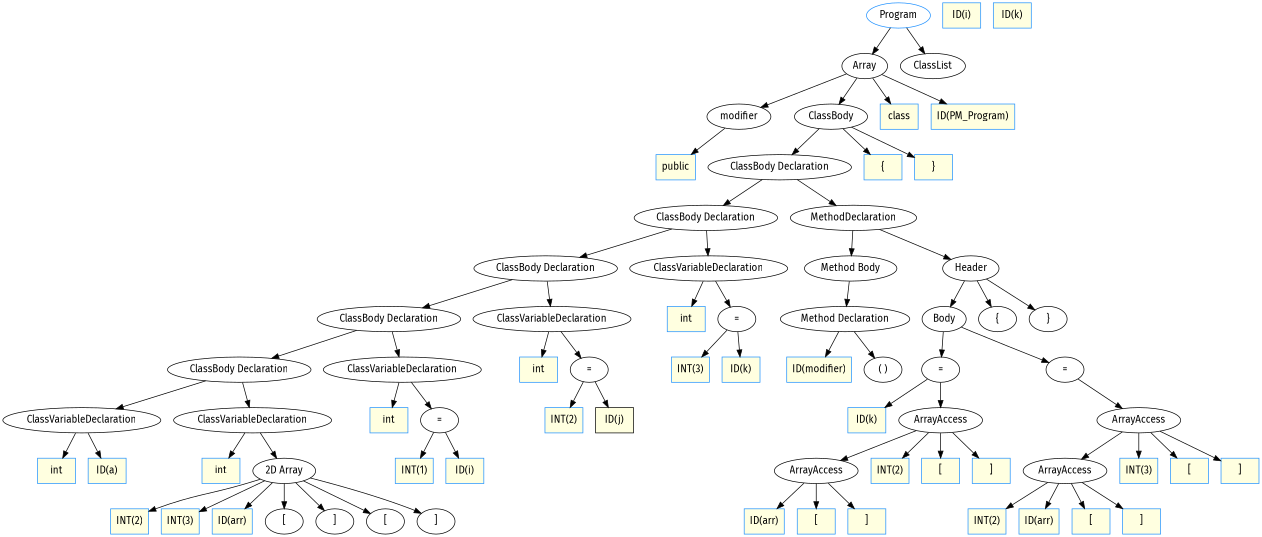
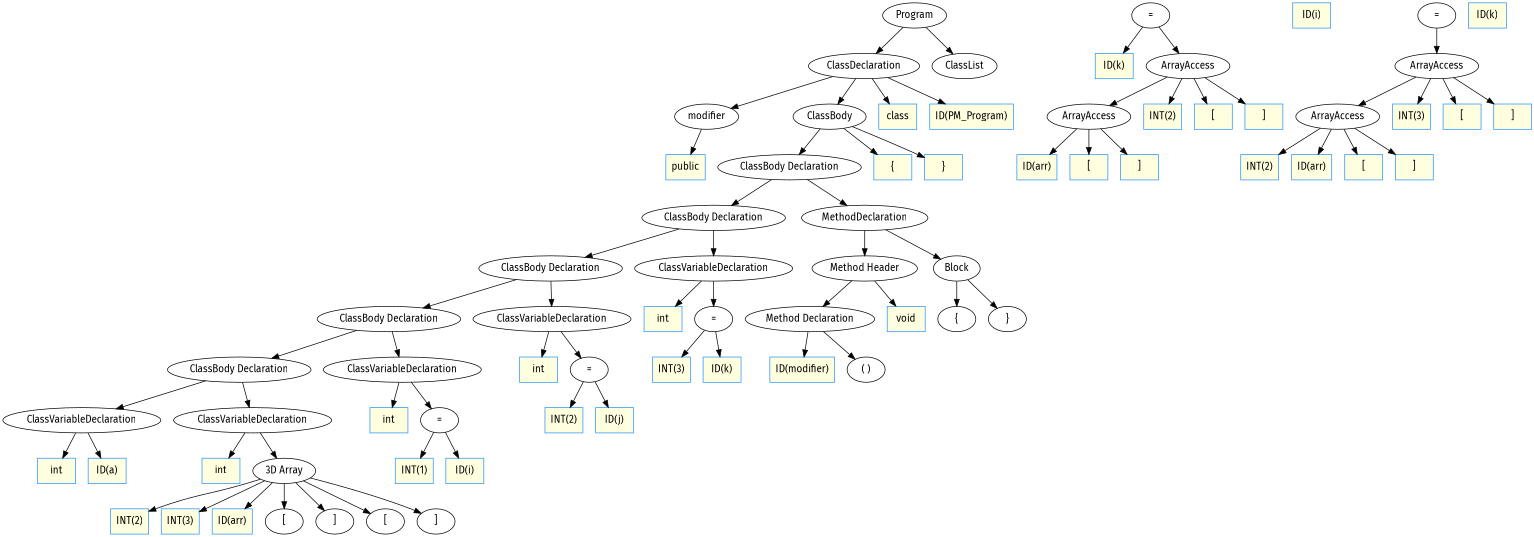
(898, 15) -> (915, 15)
(865, 66) -> (864, 66)
(851, 268) -> (865, 268)
(971, 268) -> (957, 268)
none -> (906, 319)
(944, 319) -> none
(615, 420) -> (615, 420)
(284, 471) -> (284, 471)
